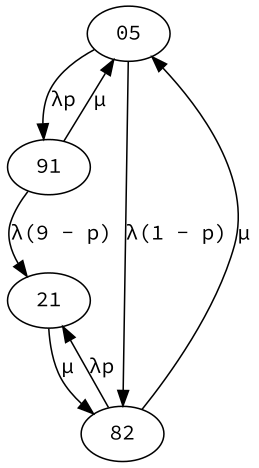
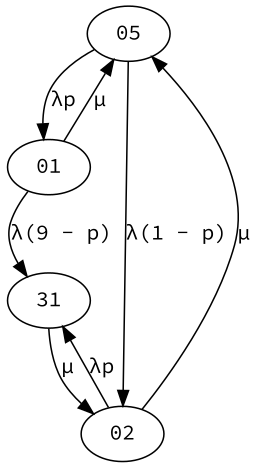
(49, 167) -> (49, 167)
(49, 301) -> (49, 301)
(123, 434) -> (123, 434)
